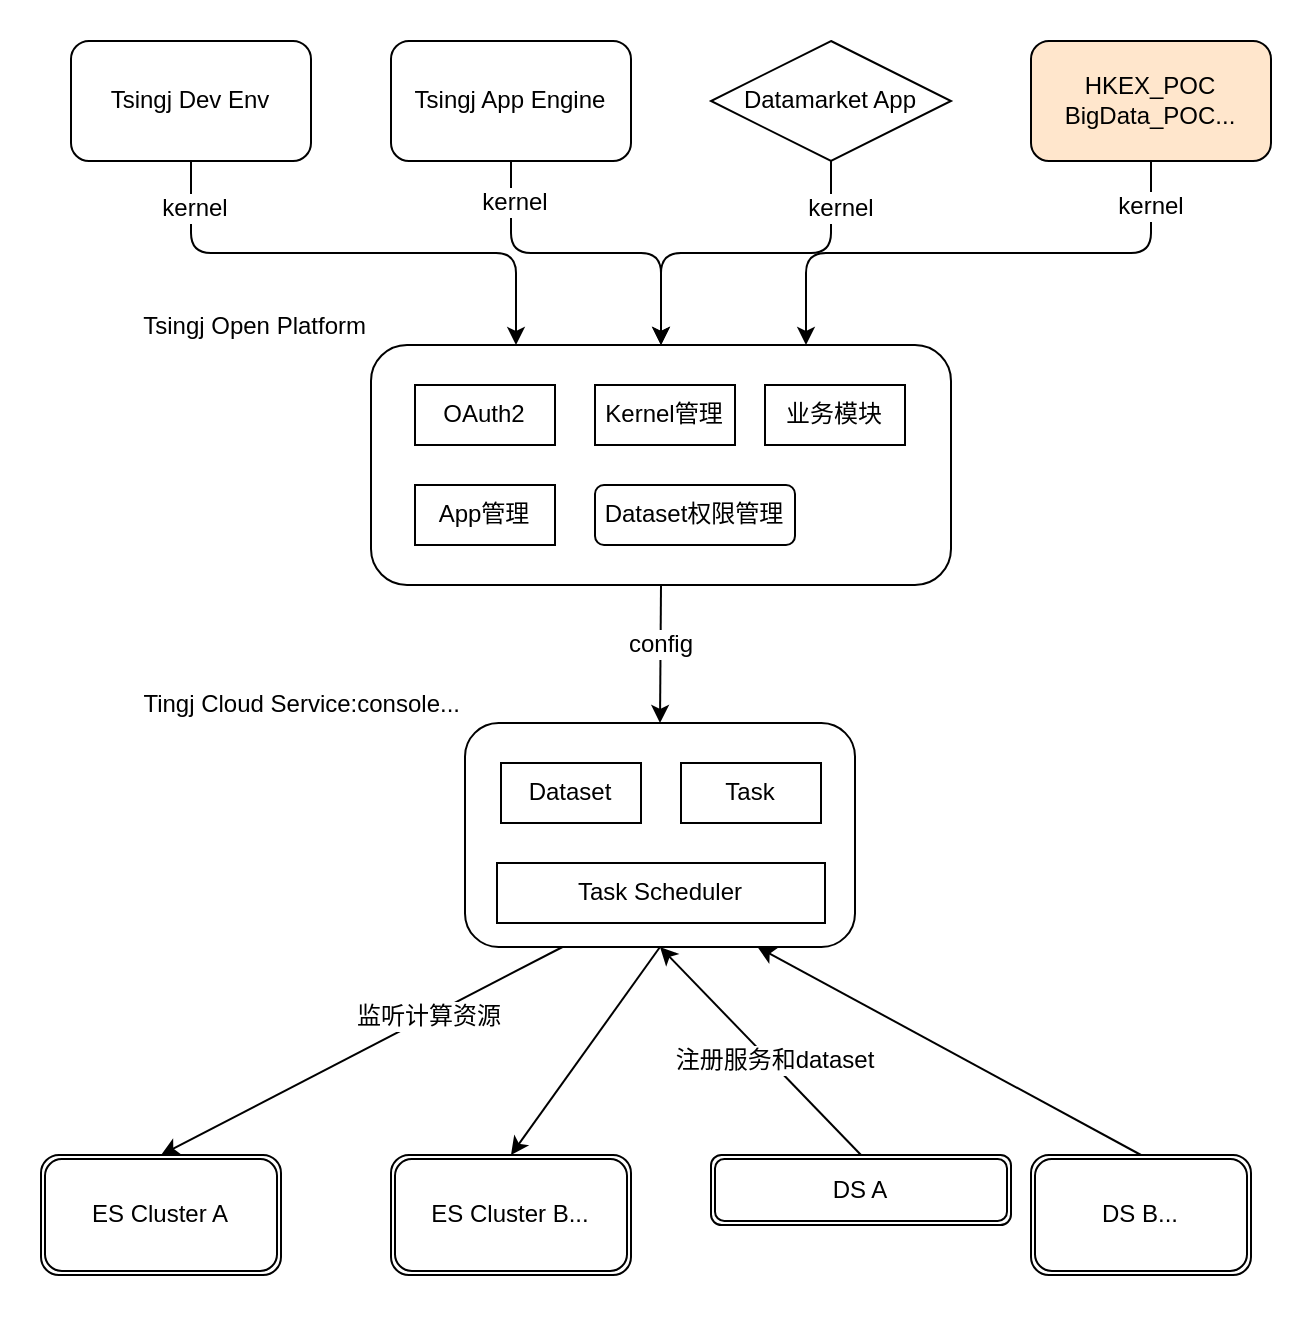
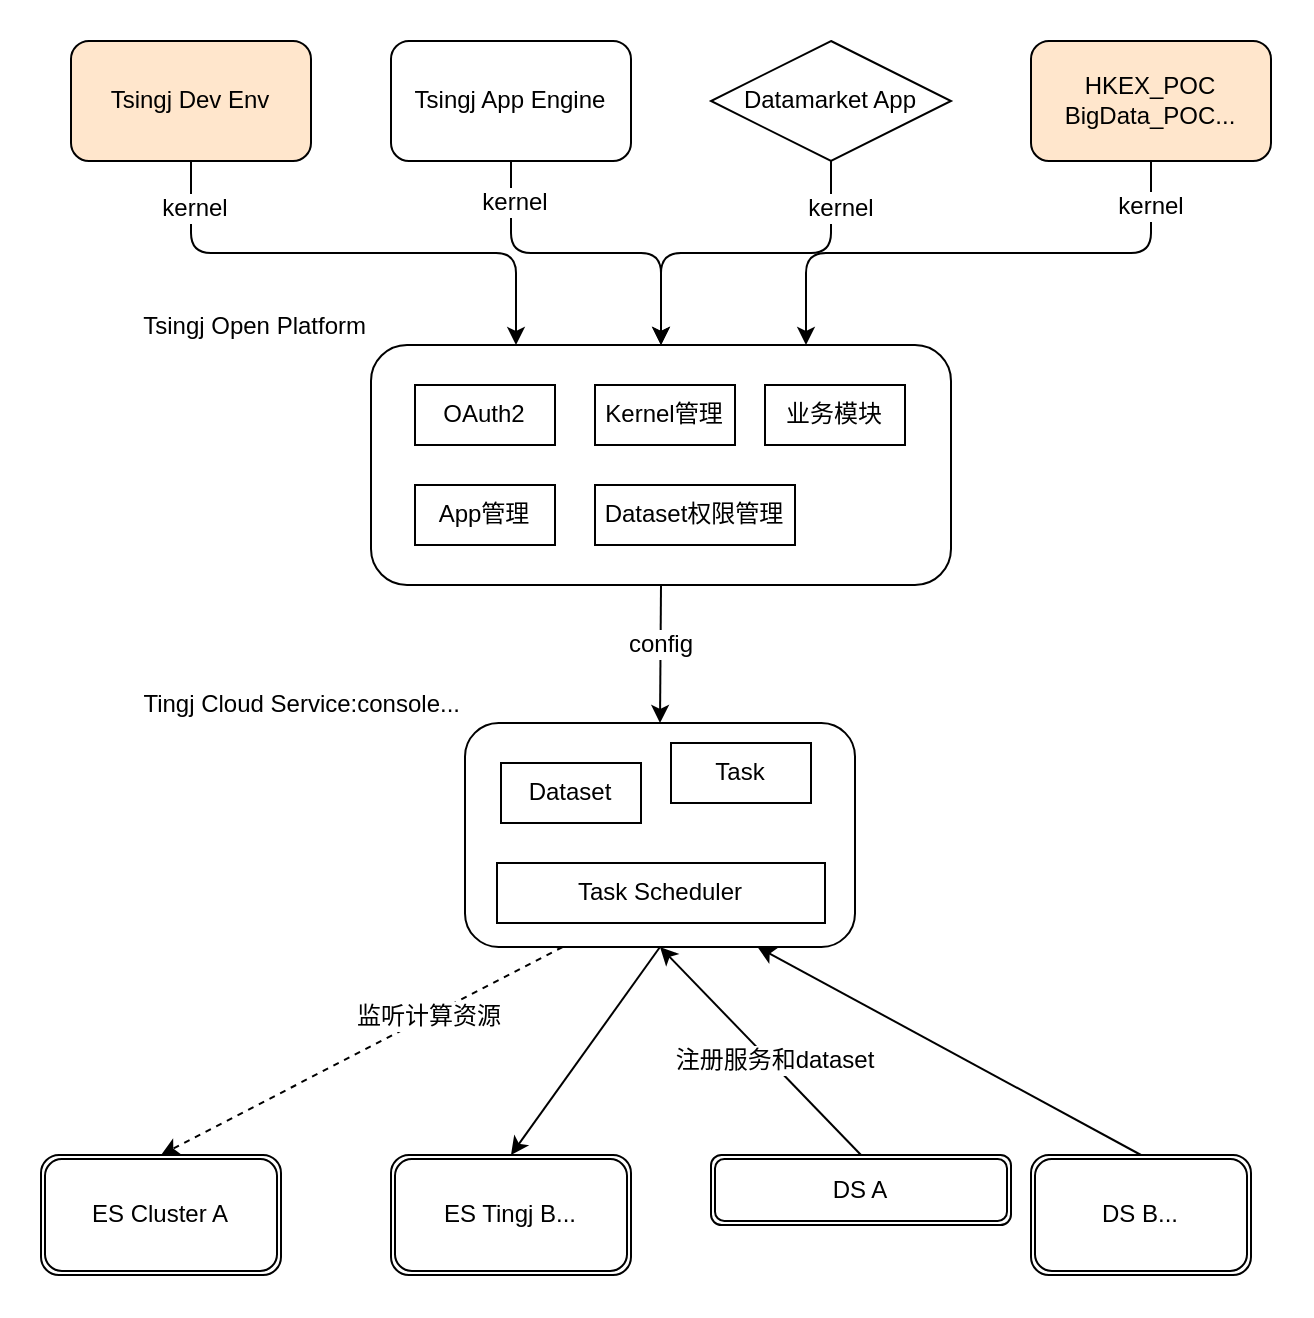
(191, 101) -> (191, 101)
(695, 515) -> (695, 515)
(751, 793) -> (741, 773)
(288, 1089) -> (288, 1089)
(511, 1215) -> (511, 1215)
